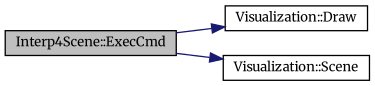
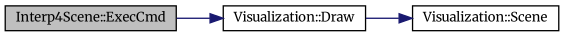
(193, 55) -> (382, 18)
